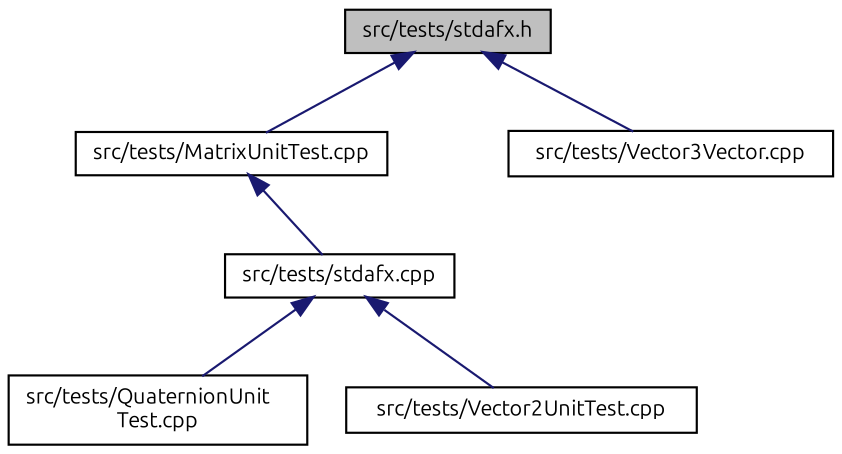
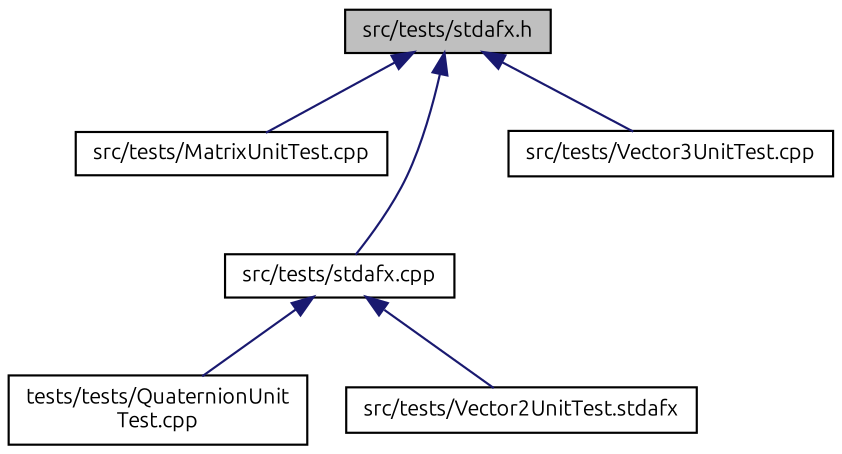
(671, 154) -> (671, 154)
(293, 223) -> (410, 170)
(158, 410) -> (158, 410)
(521, 410) -> (521, 410)
